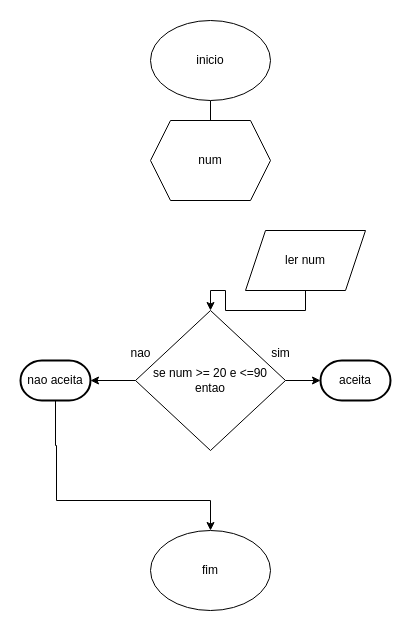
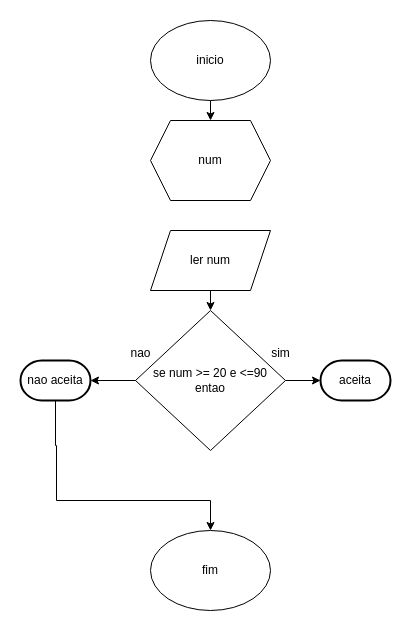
(211, 115) -> (211, 112)
(306, 261) -> (211, 261)
